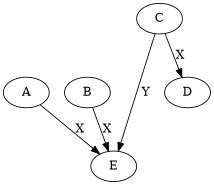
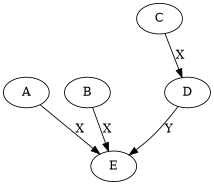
(138, 88) -> (159, 130)
